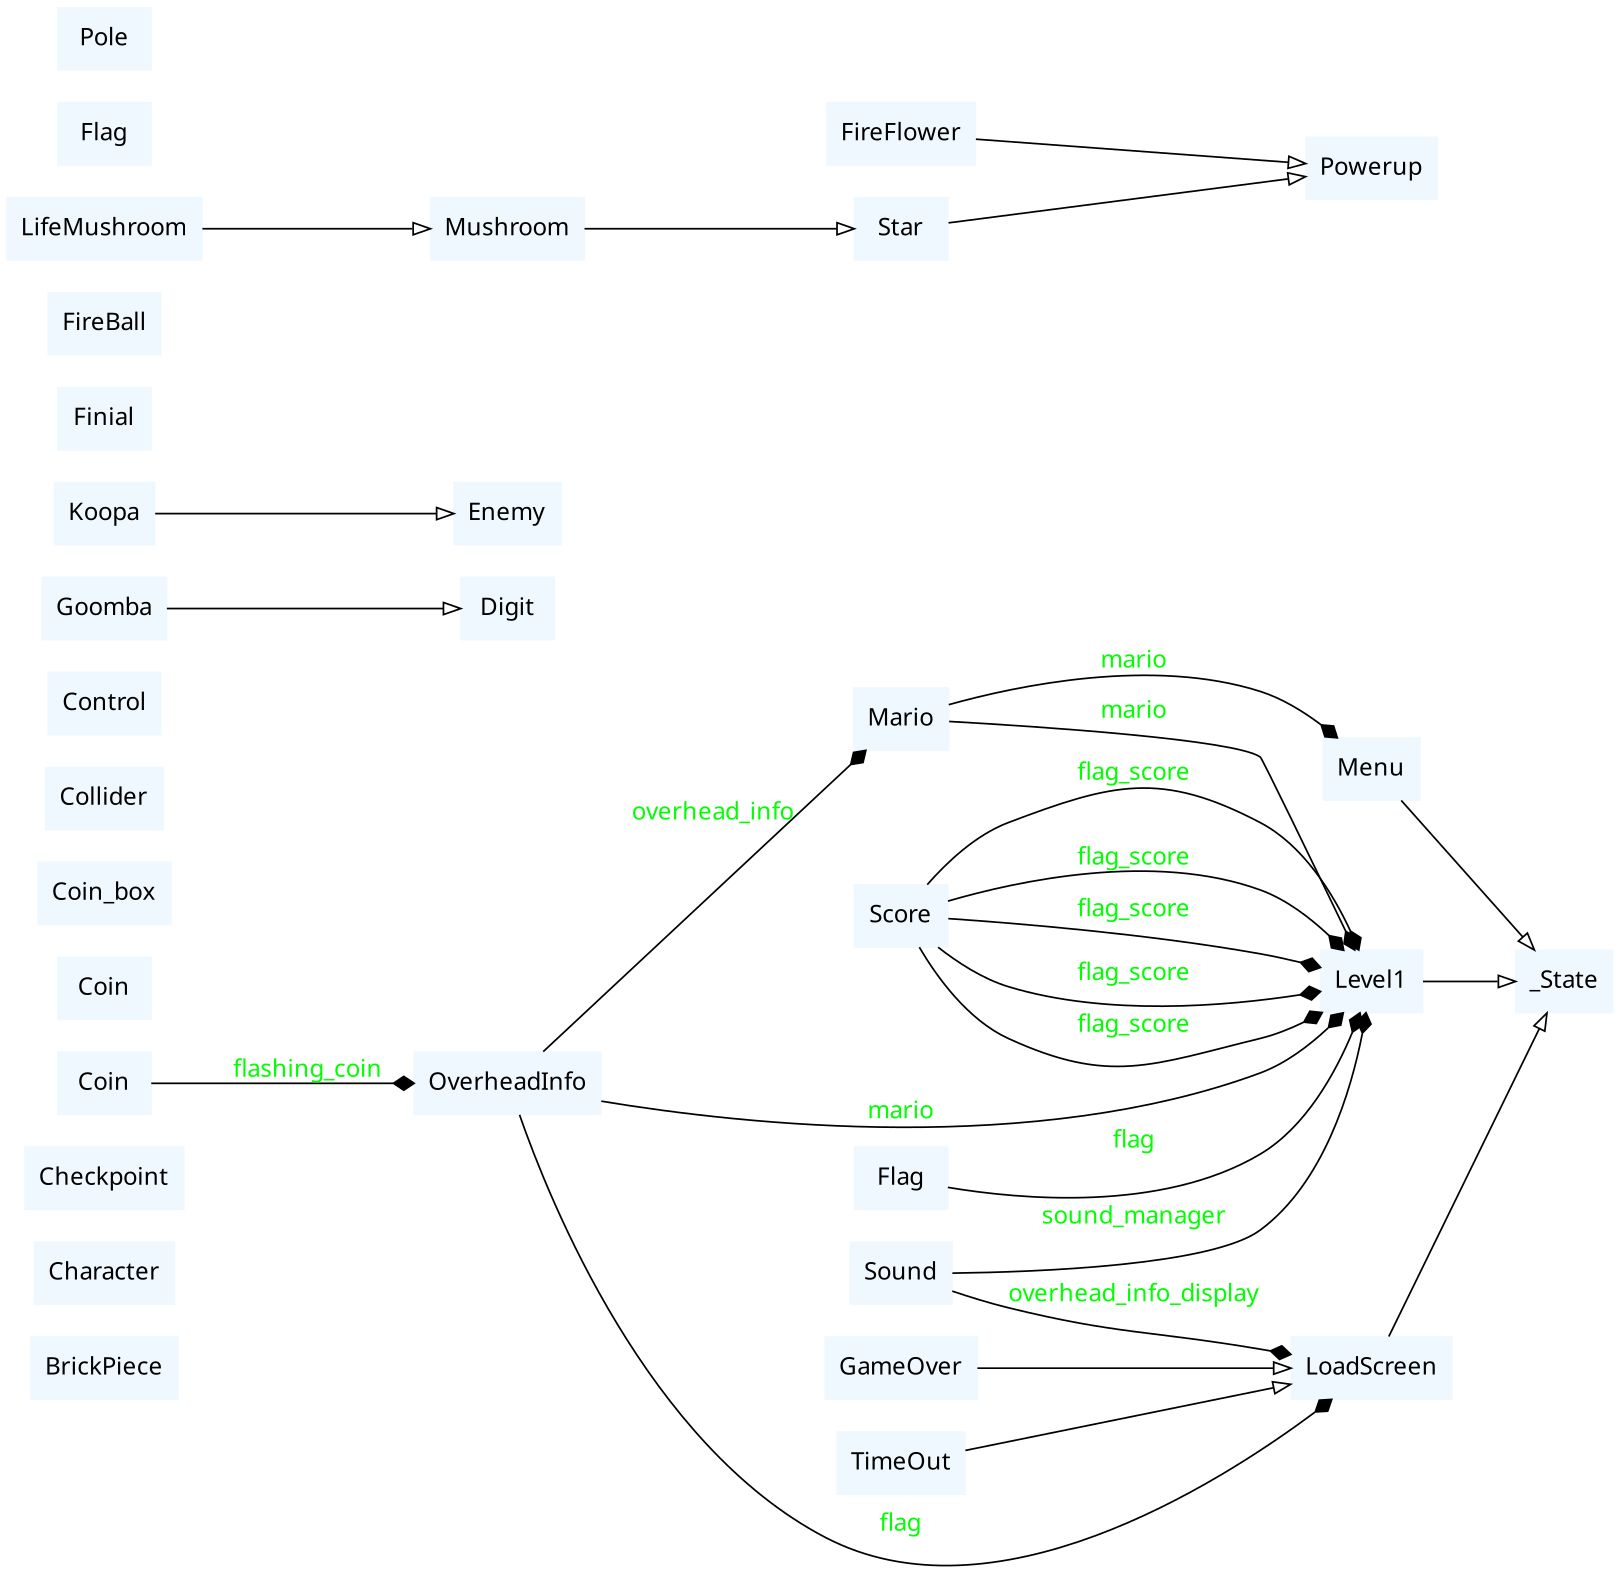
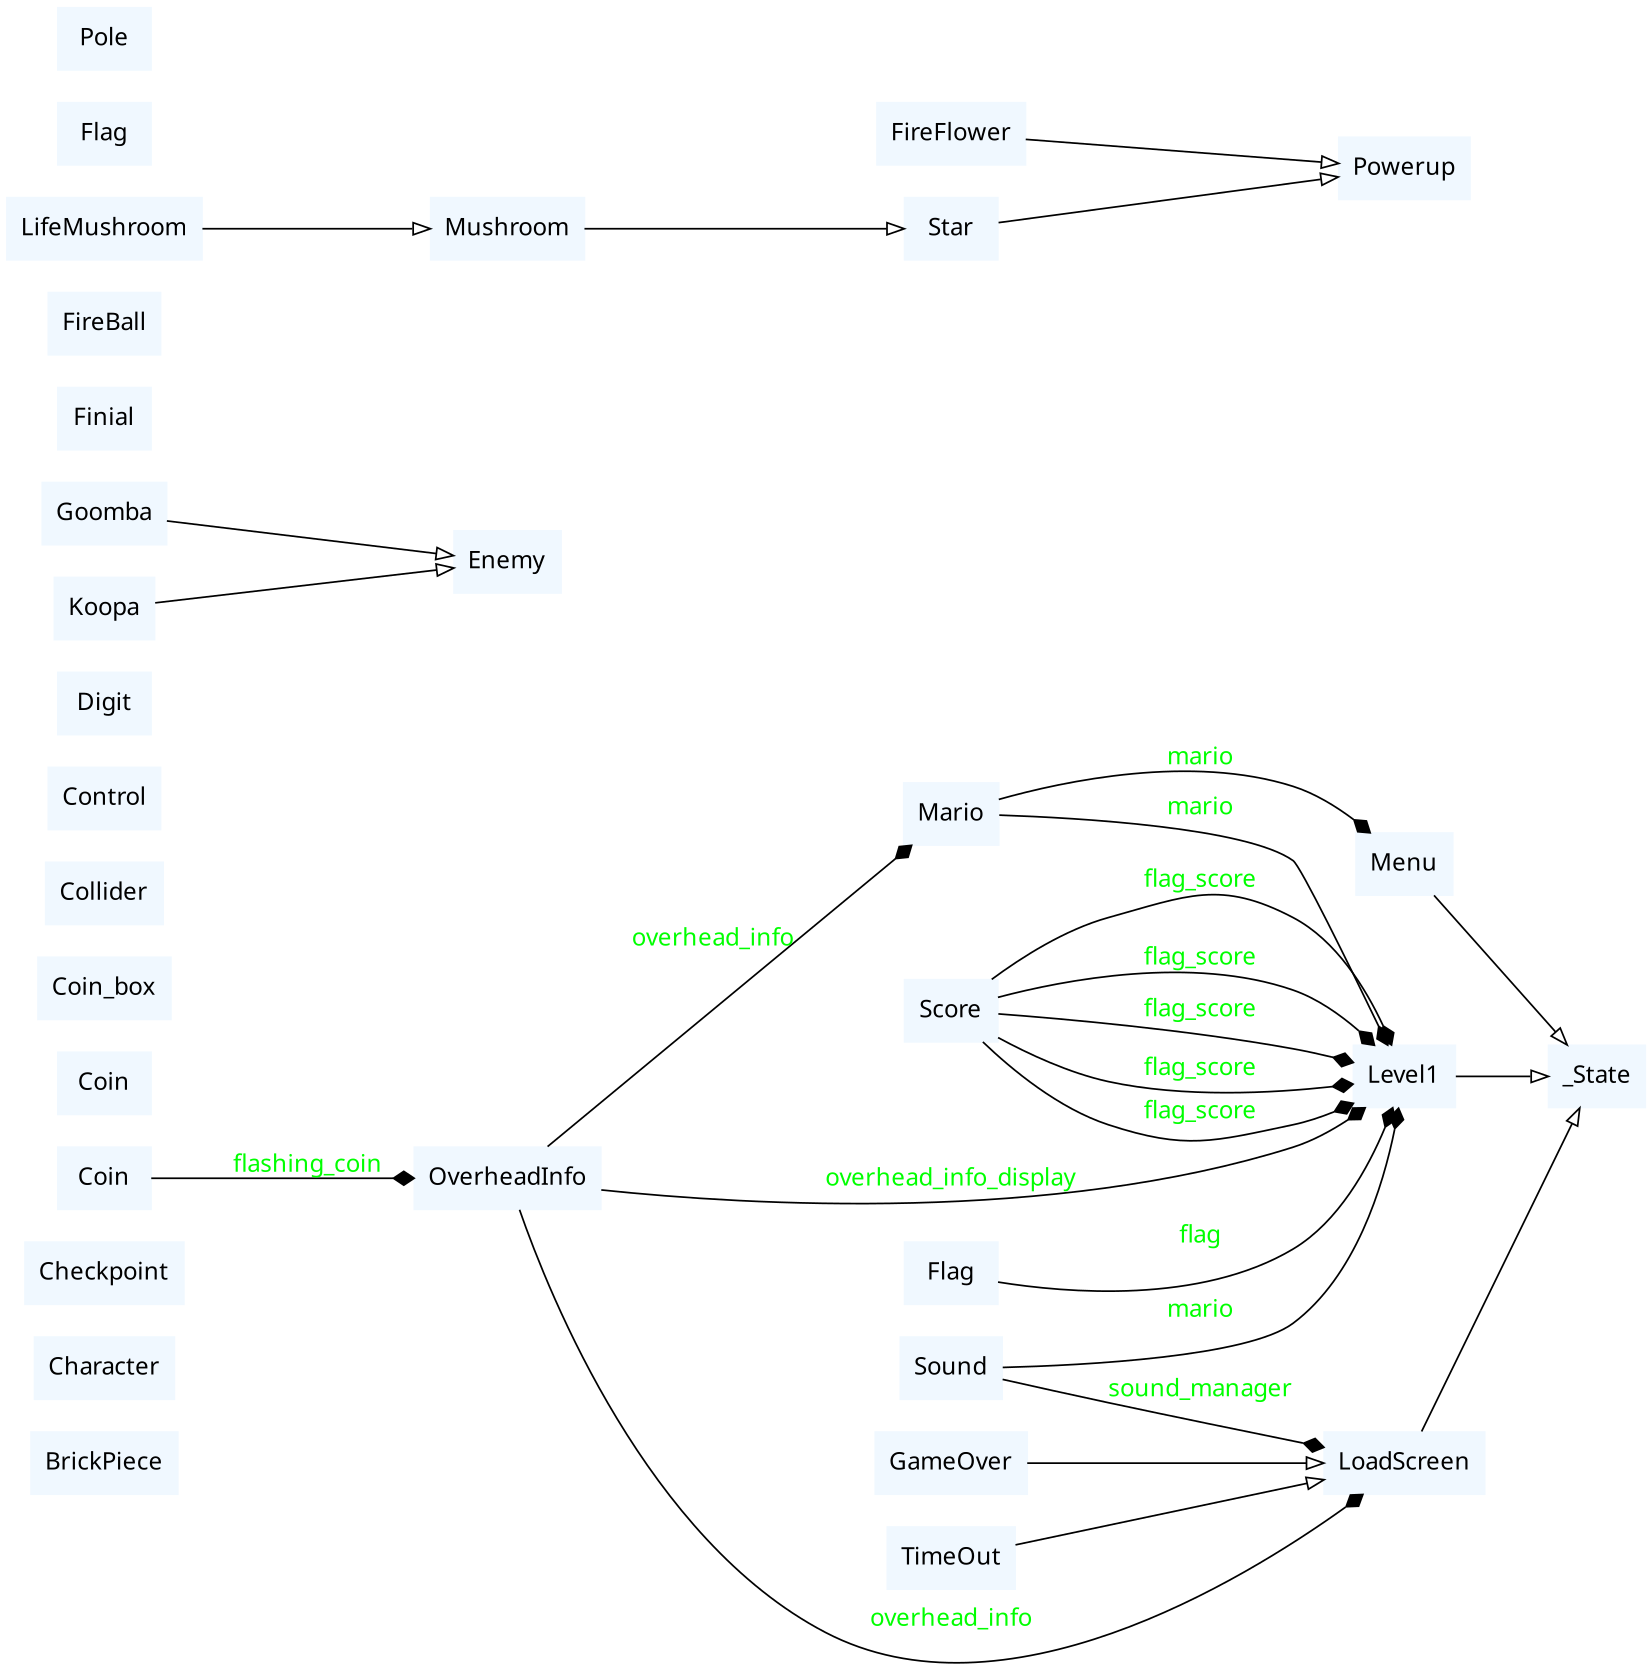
(305, 609) -> (301, 537)
(901, 1112) -> (951, 1179)
(1134, 1217) -> (1201, 1310)
(1134, 1295) -> (1201, 1390)
(901, 1524) -> (951, 1619)
